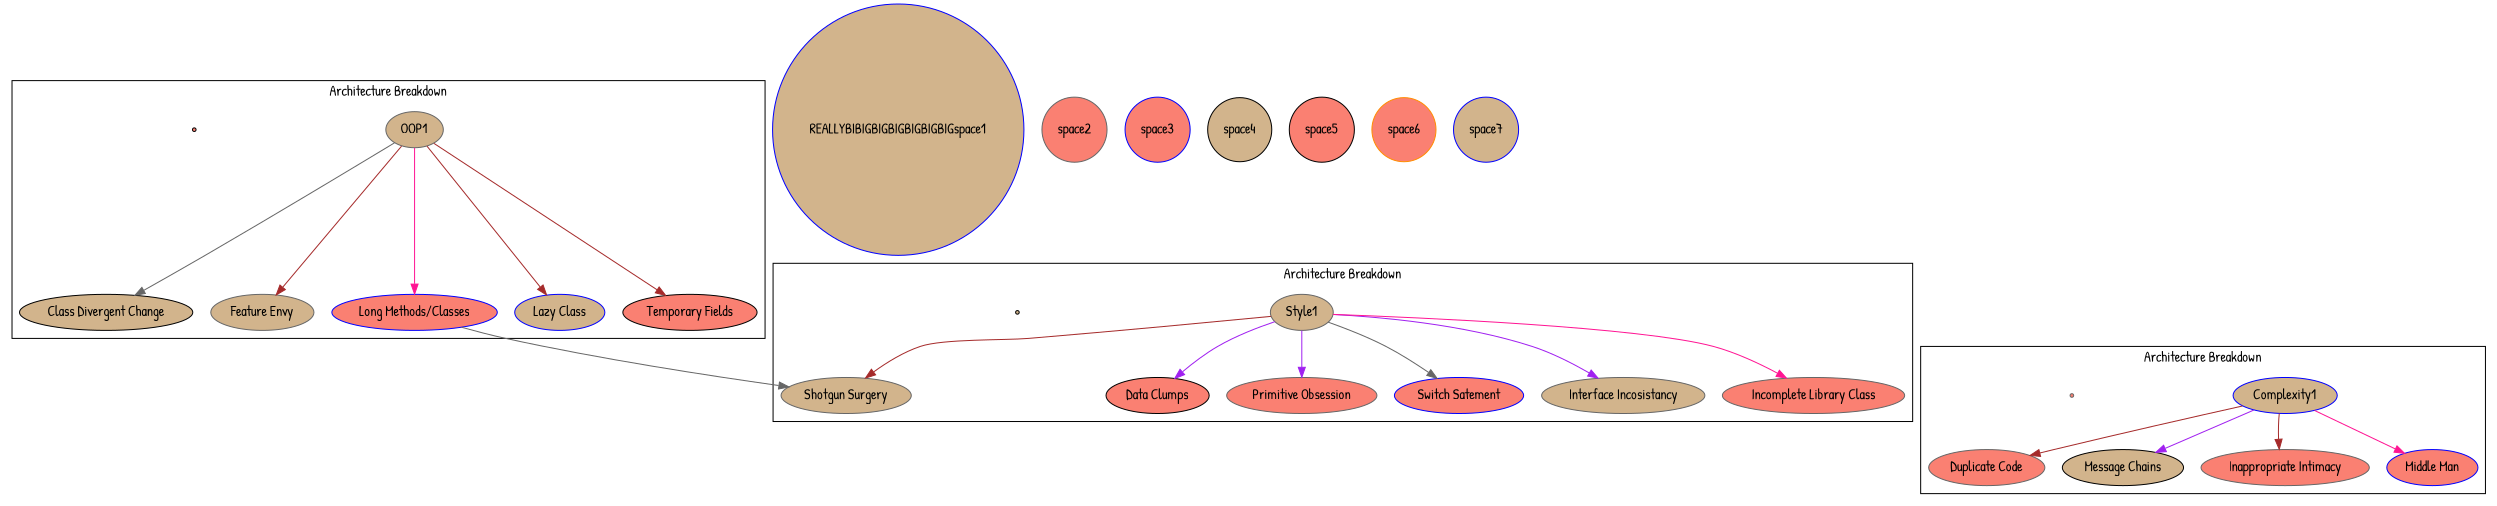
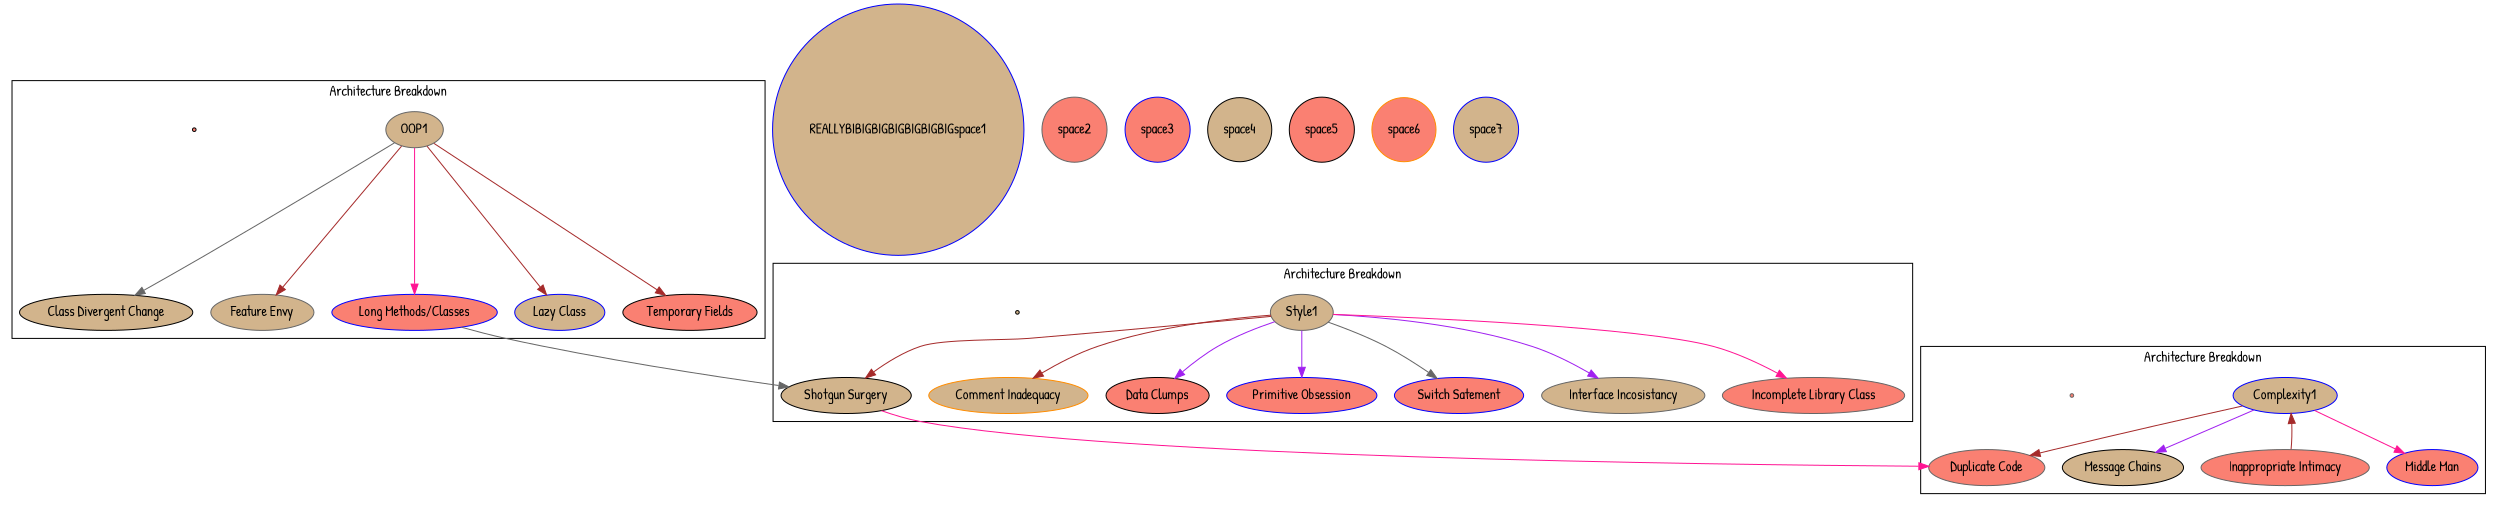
(846, 395) -> (846, 395)
none -> (1008, 395)
(1302, 395) -> (1302, 395)
(2278, 426) -> (2292, 436)
none -> (1399, 456)
